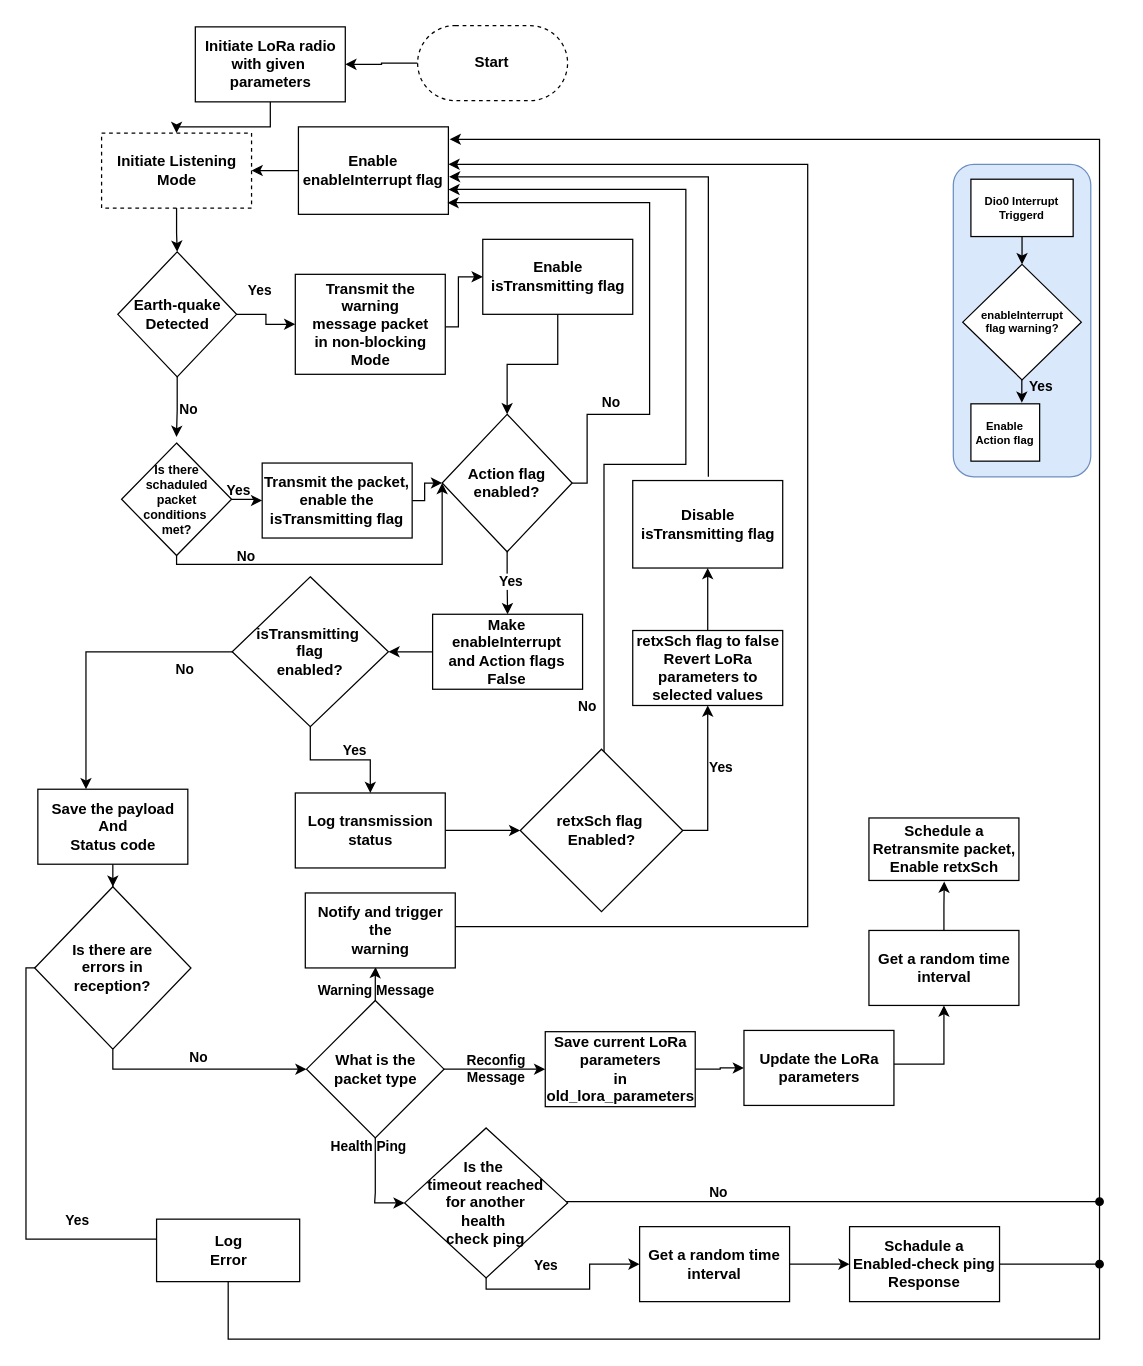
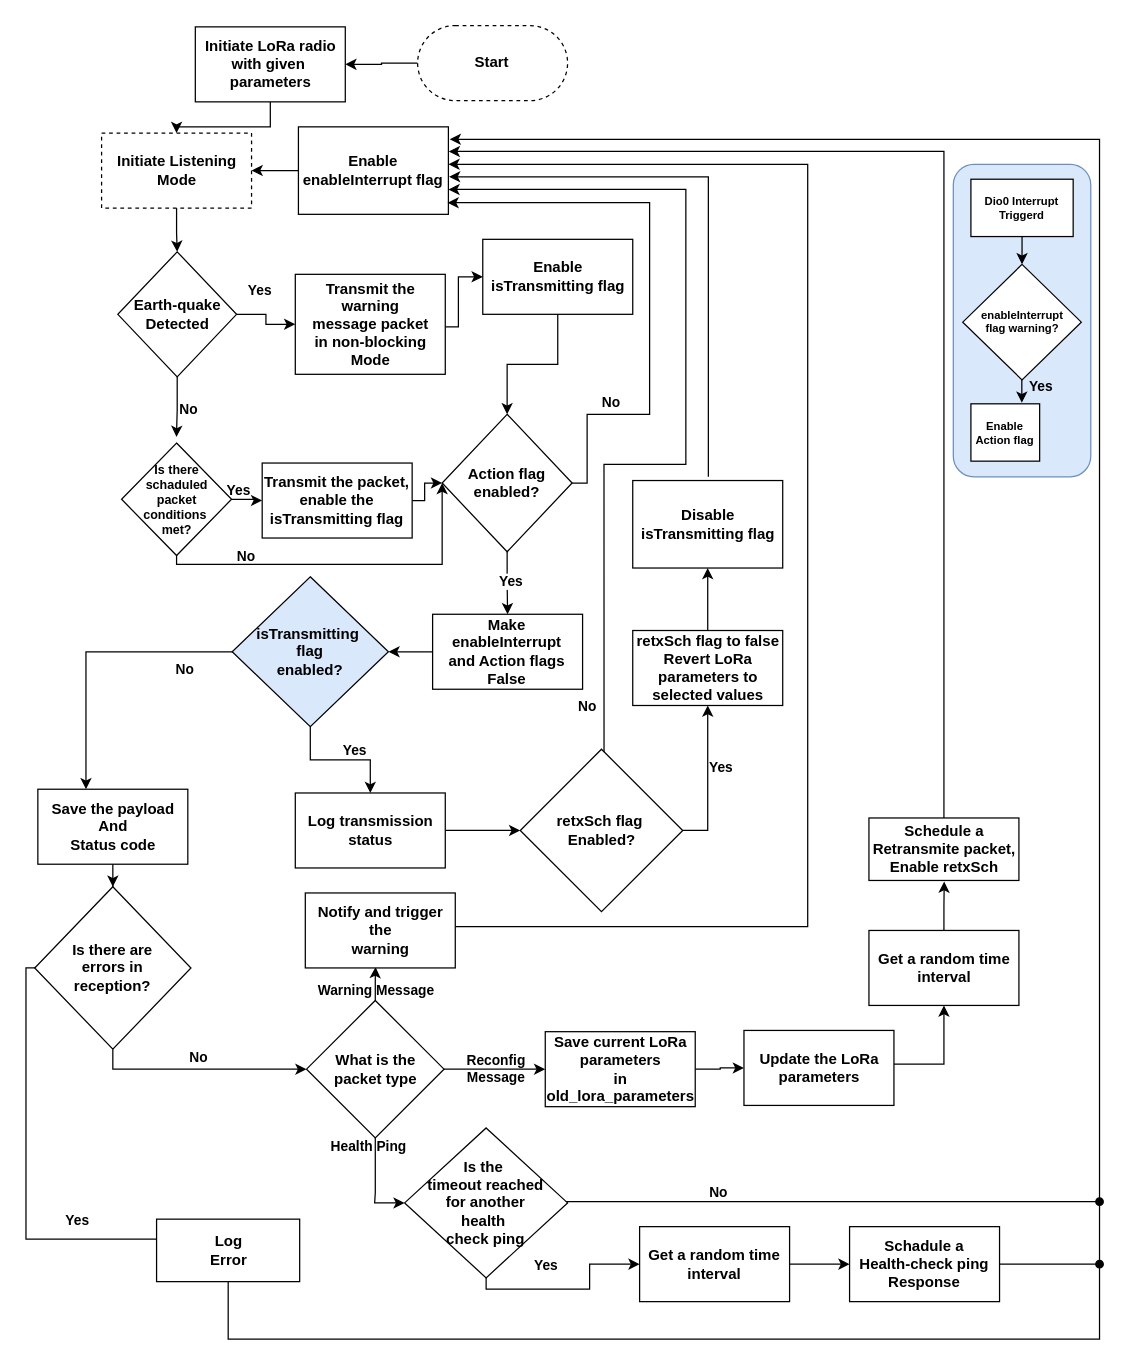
none -> (944, 242)
(310, 652) -> (310, 652)
(924, 1264) -> (924, 1264)
